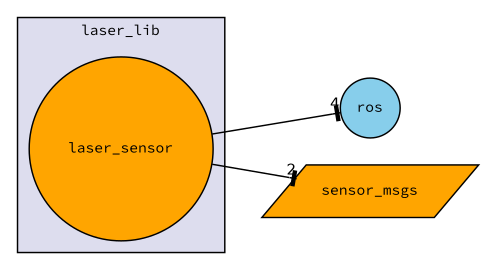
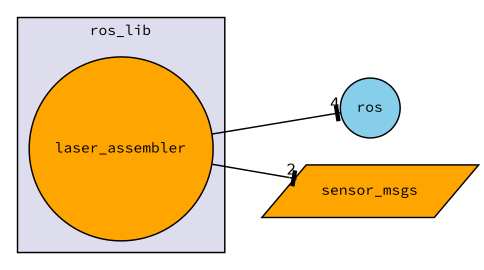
(121, 31) -> (121, 31)
(121, 149) -> (121, 149)
